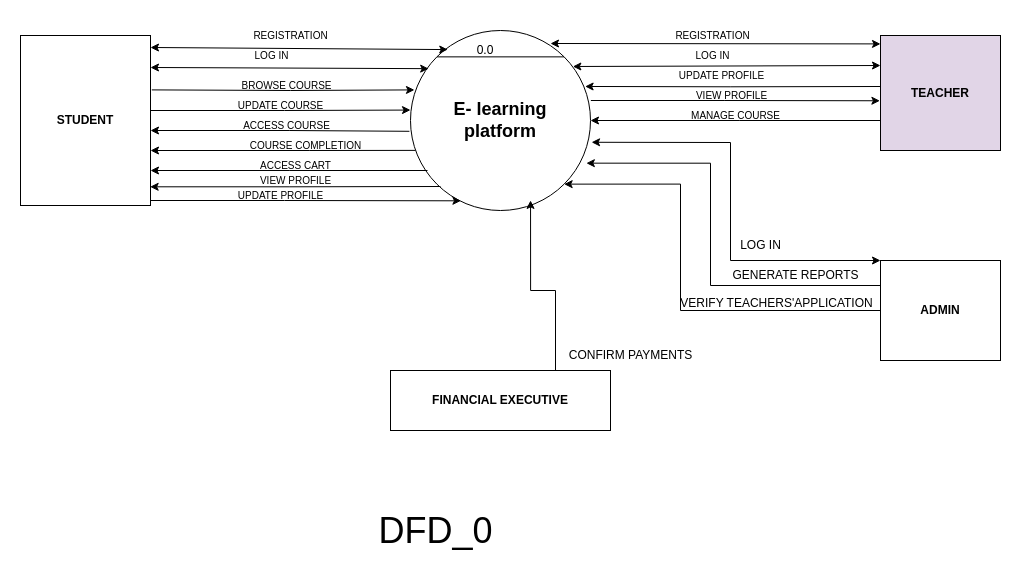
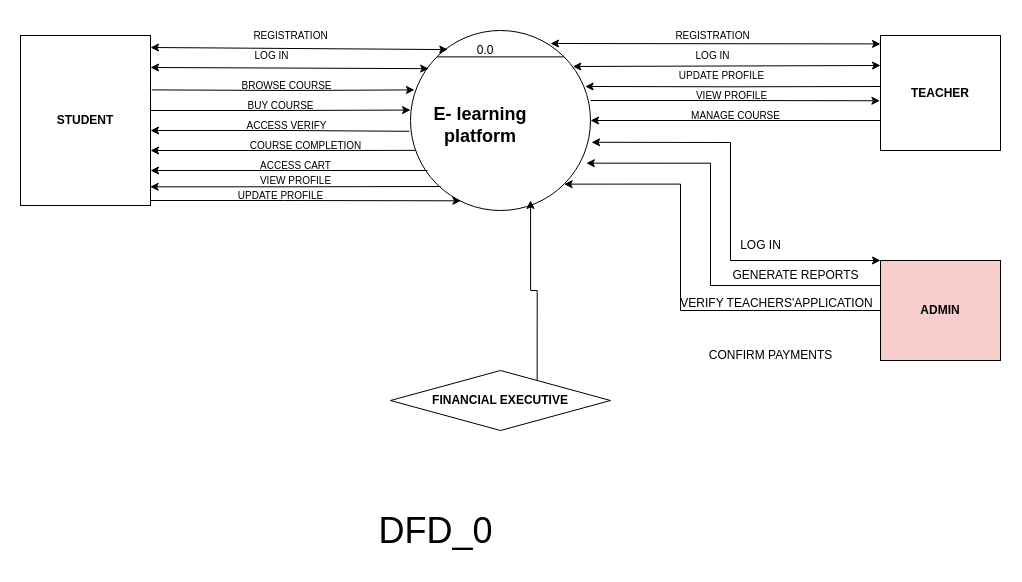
(941, 93) -> (941, 93)
(281, 106) -> (281, 106)
(501, 121) -> (481, 126)
(287, 126) -> (287, 126)
(941, 311) -> (941, 311)
(631, 356) -> (771, 356)
(501, 401) -> (501, 401)
